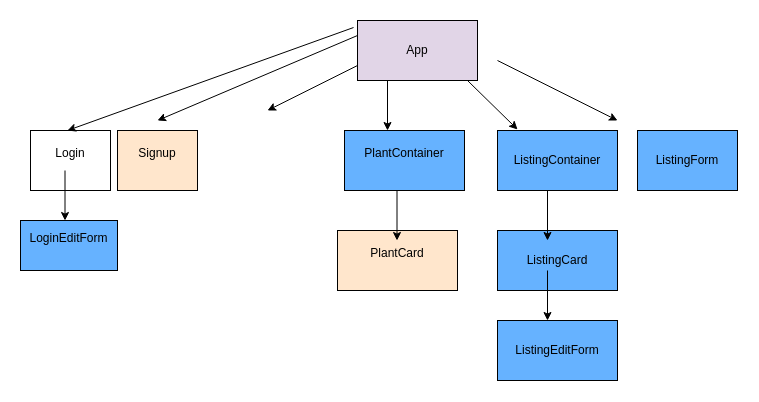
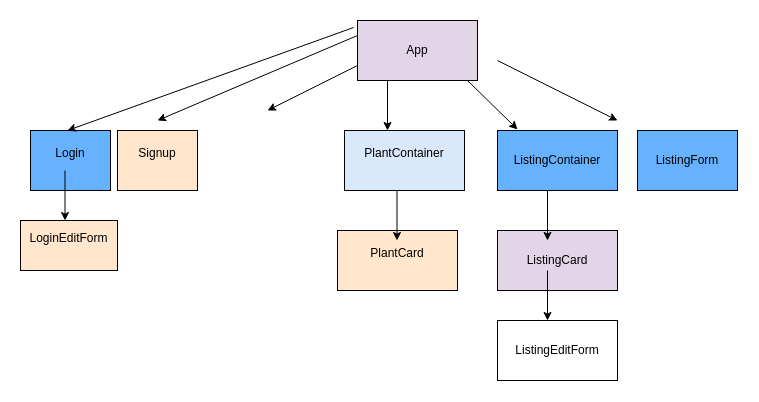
(71, 161) -> (71, 161)
(405, 161) -> (405, 161)
(69, 246) -> (69, 246)
(558, 261) -> (558, 261)
(558, 351) -> (558, 351)
